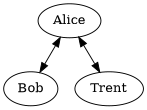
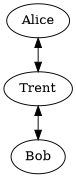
(50, 55) -> (38, 123)
